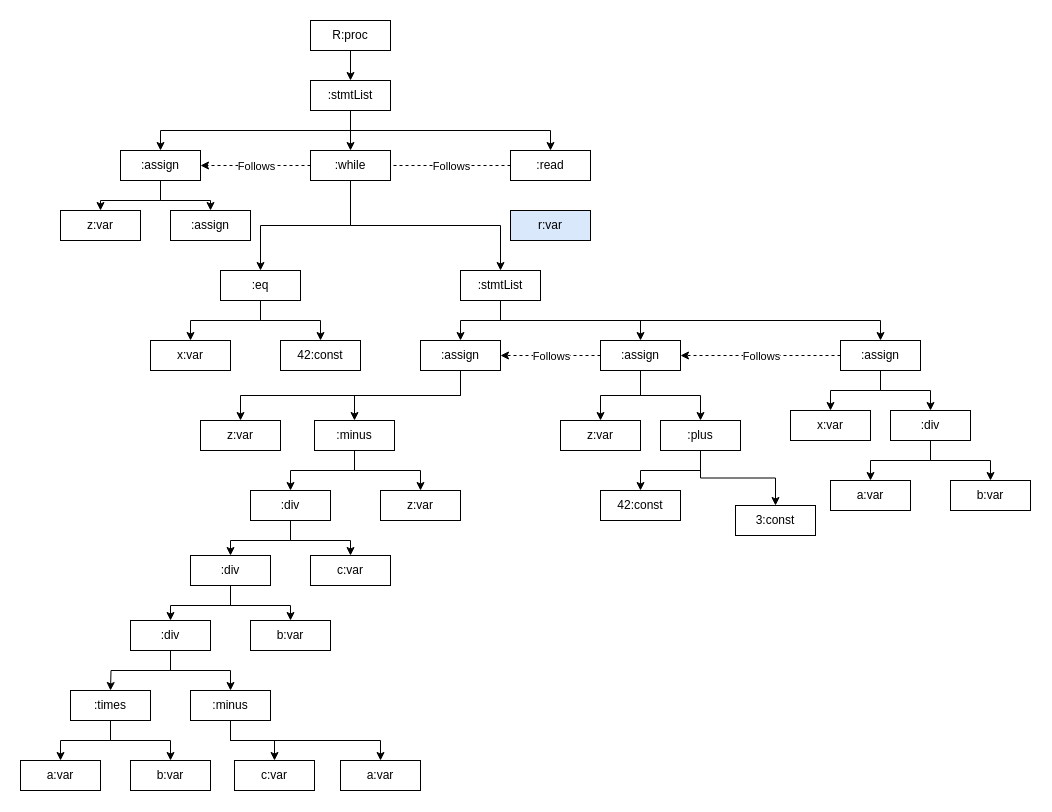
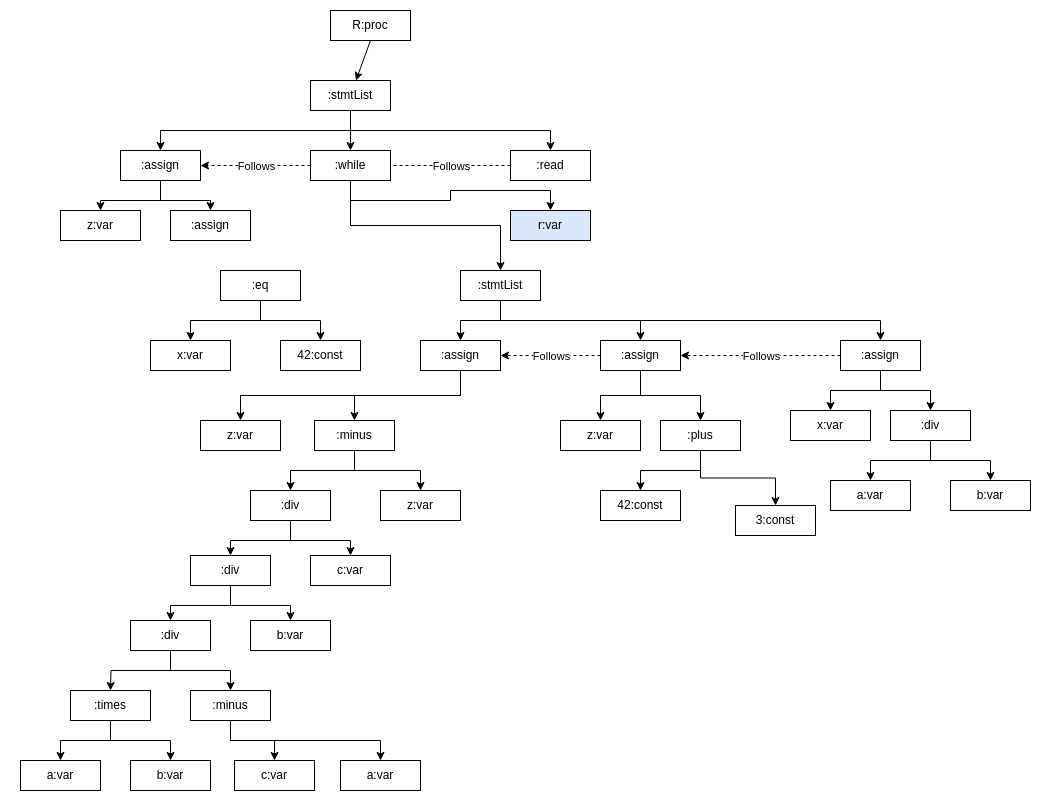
(351, 36) -> (371, 26)
(286, 226) -> (453, 191)
